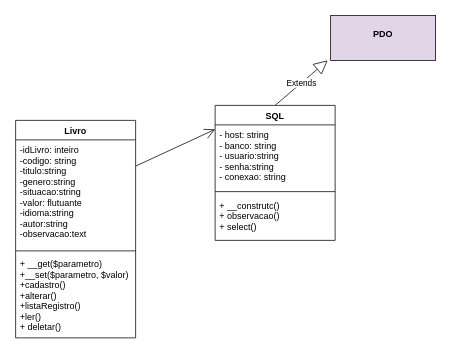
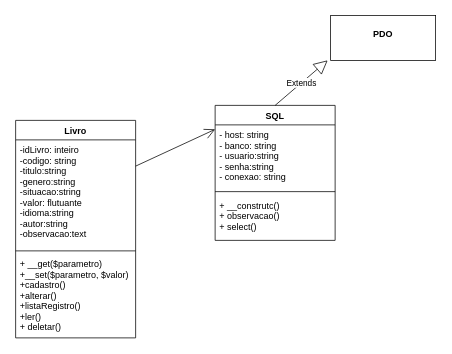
(383, 38) -> (383, 38)
